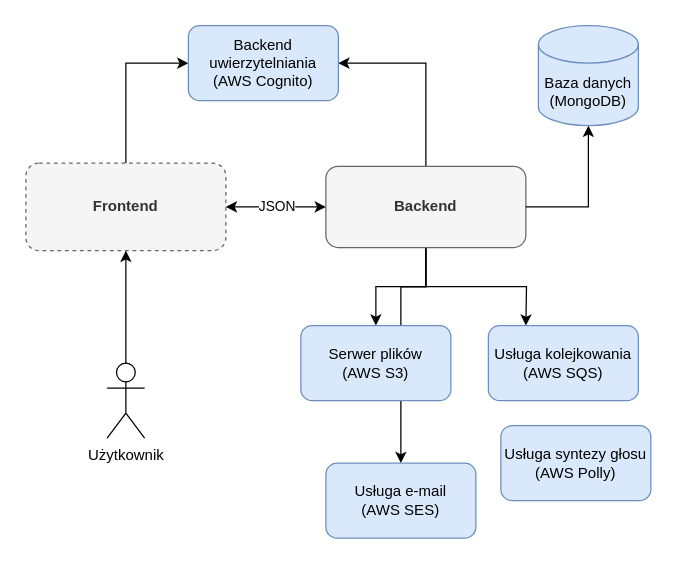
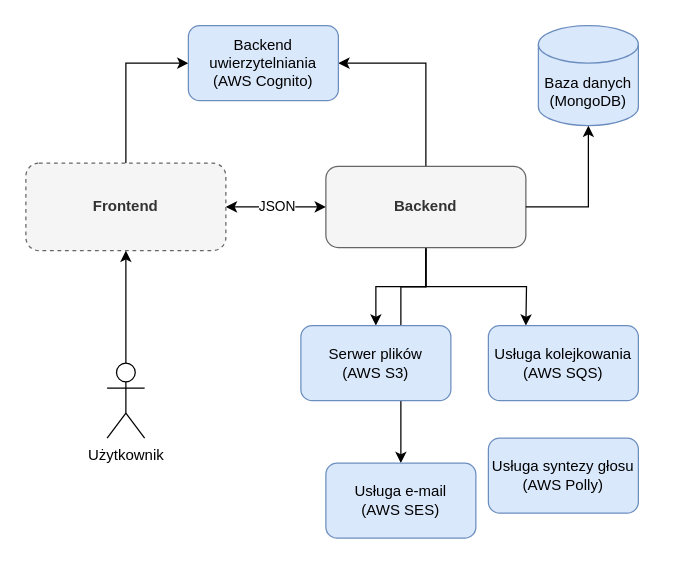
(576, 463) -> (563, 476)
